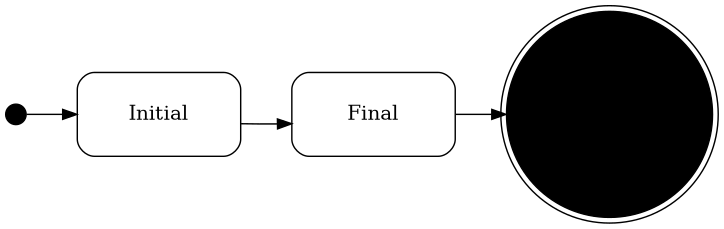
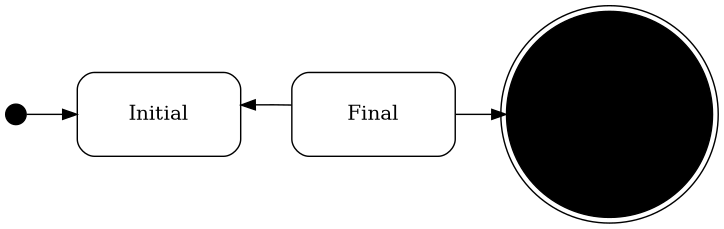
(259, 124) -> (274, 105)
